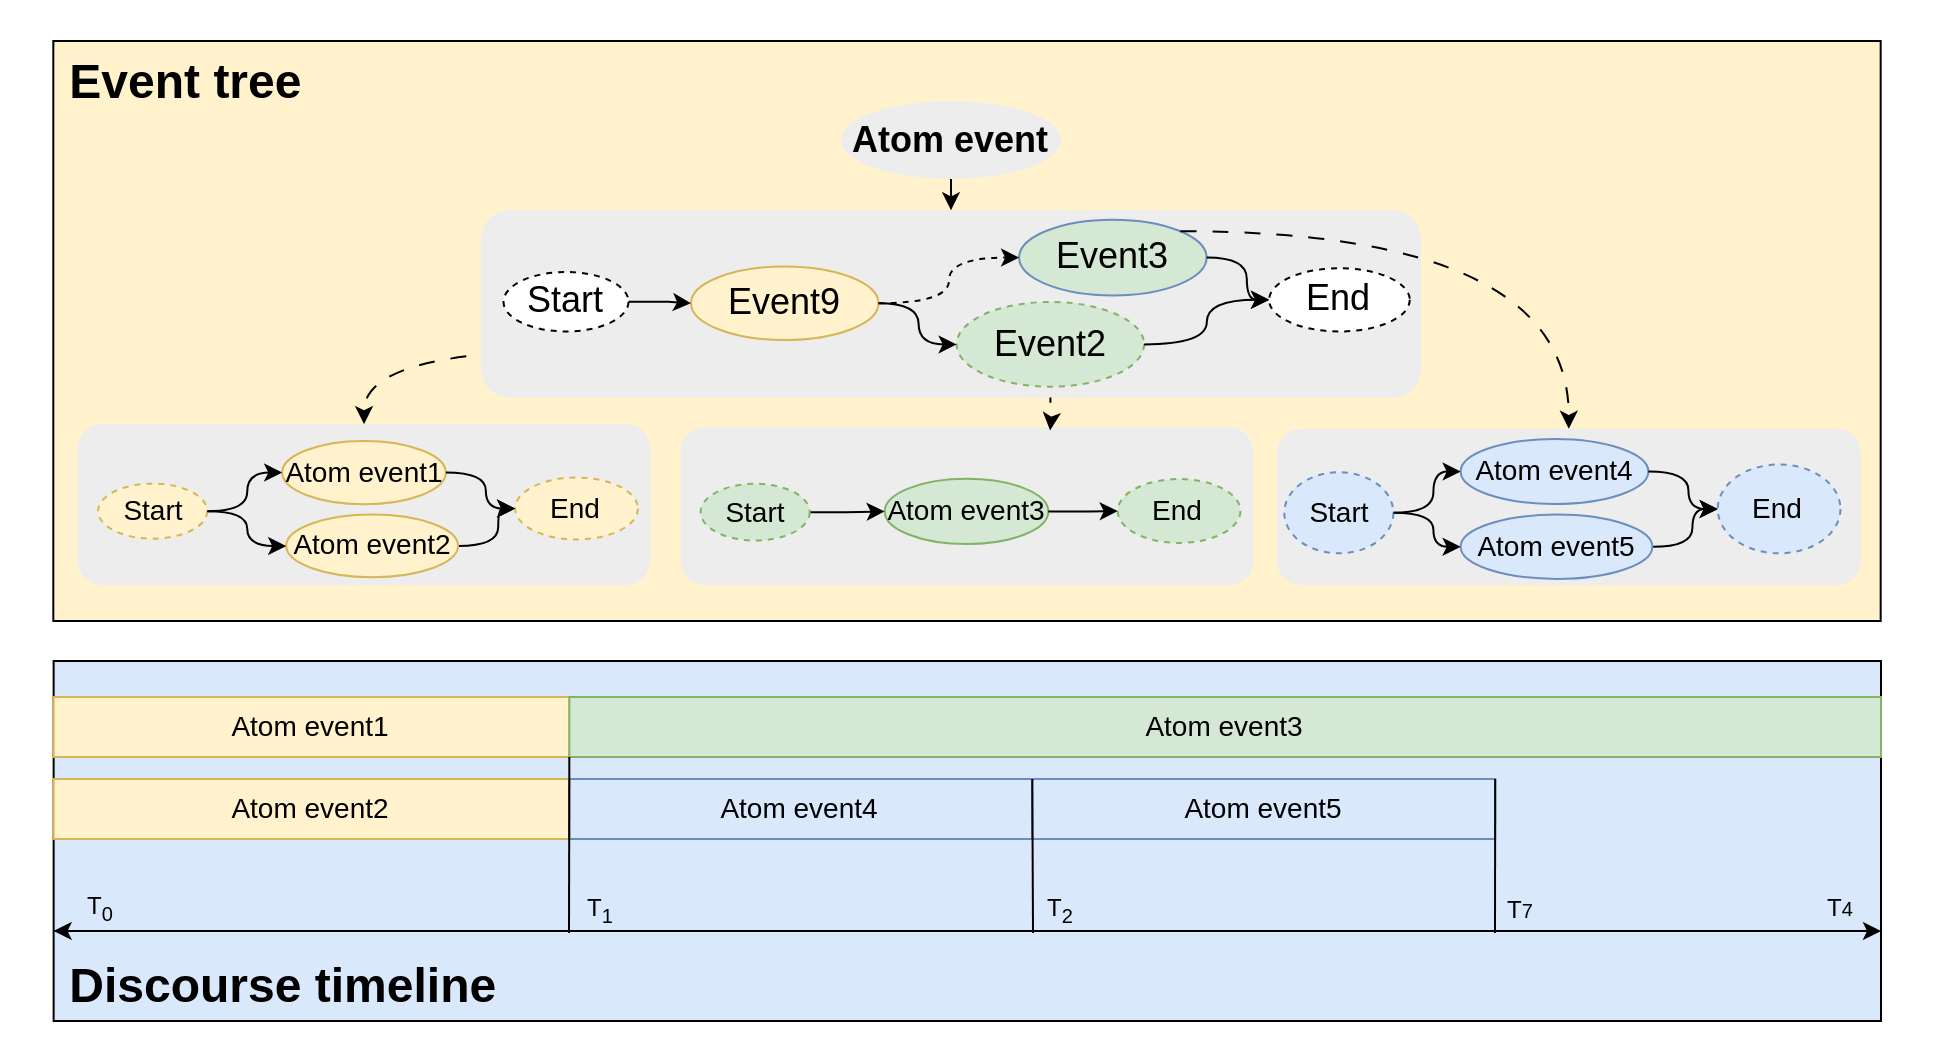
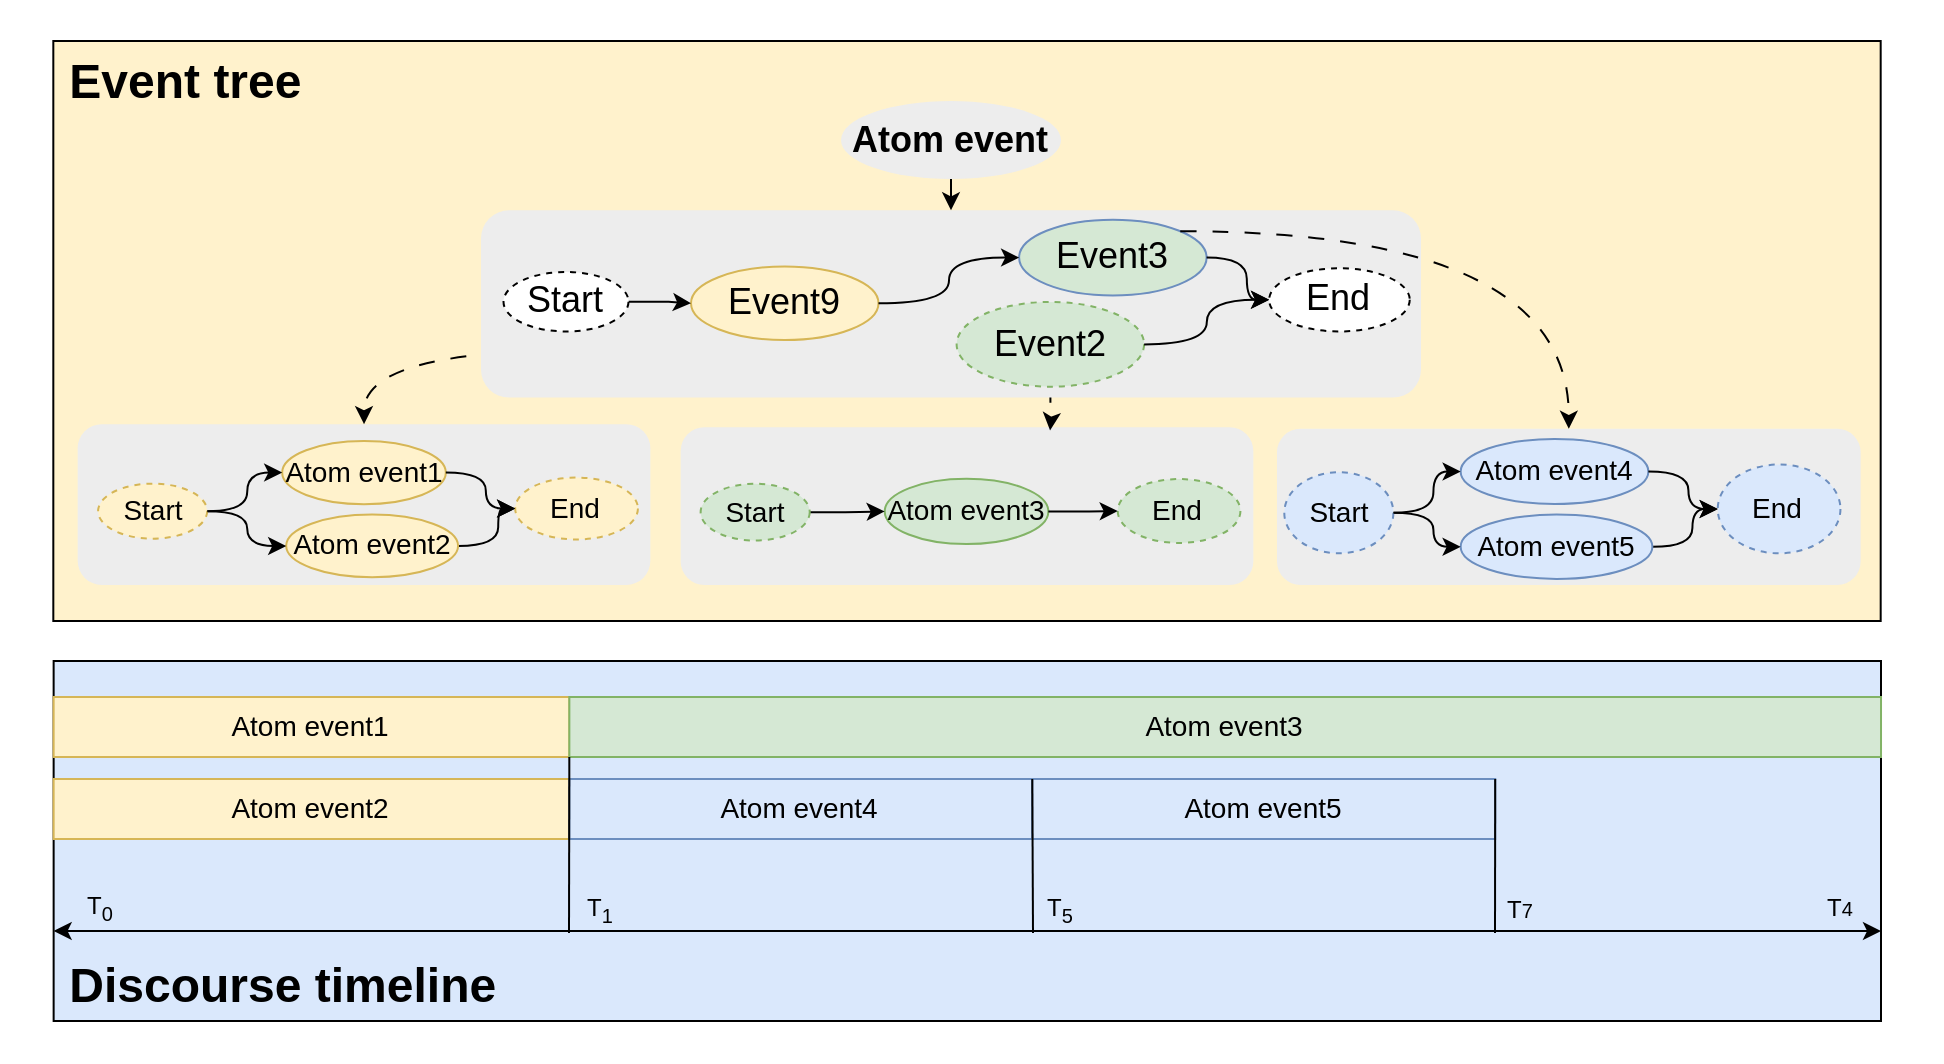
(949, 278) -> (949, 278)
(919, 329) -> none
(1061, 911) -> (1061, 911)
